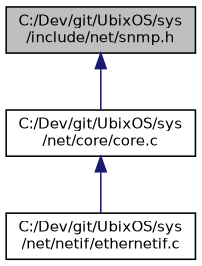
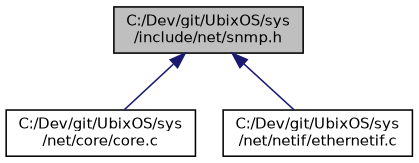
(101, 193) -> (269, 87)
